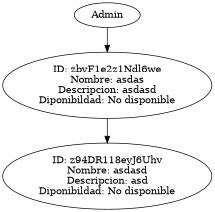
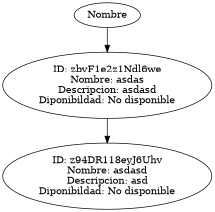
(107, 15) -> (107, 15)
